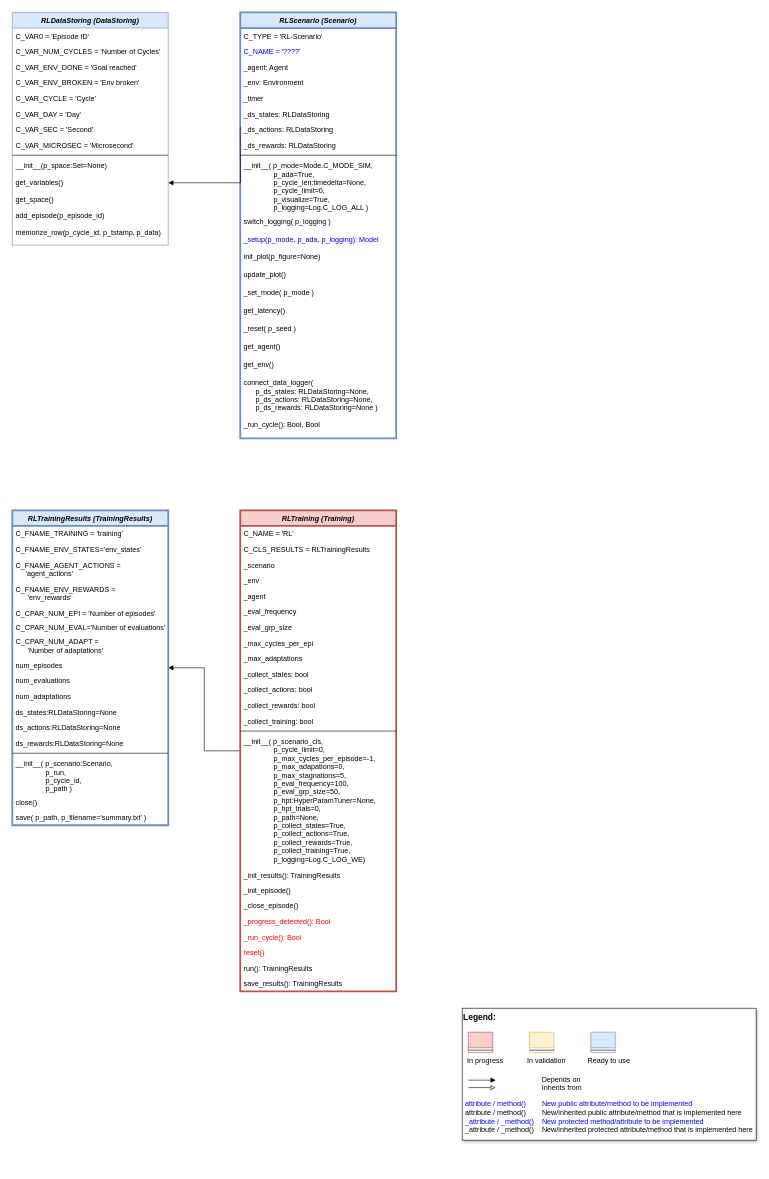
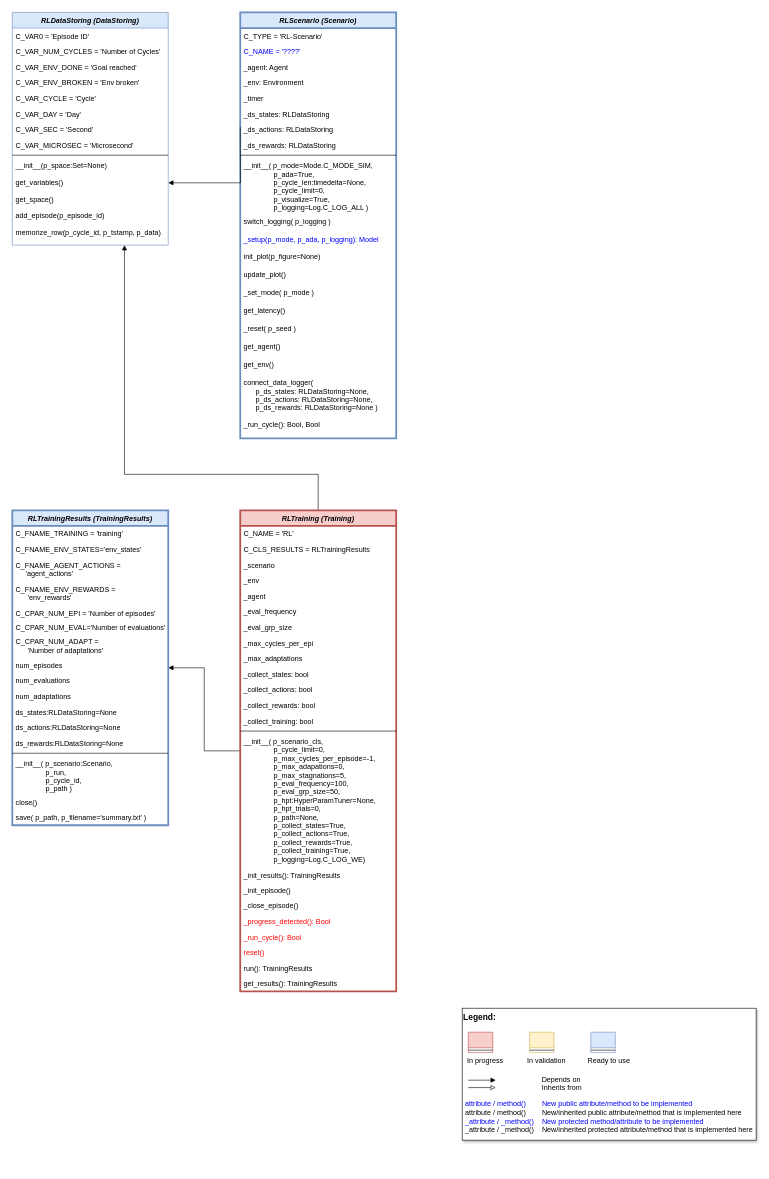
none -> (125, 363)
(300, 984) -> (298, 984)
